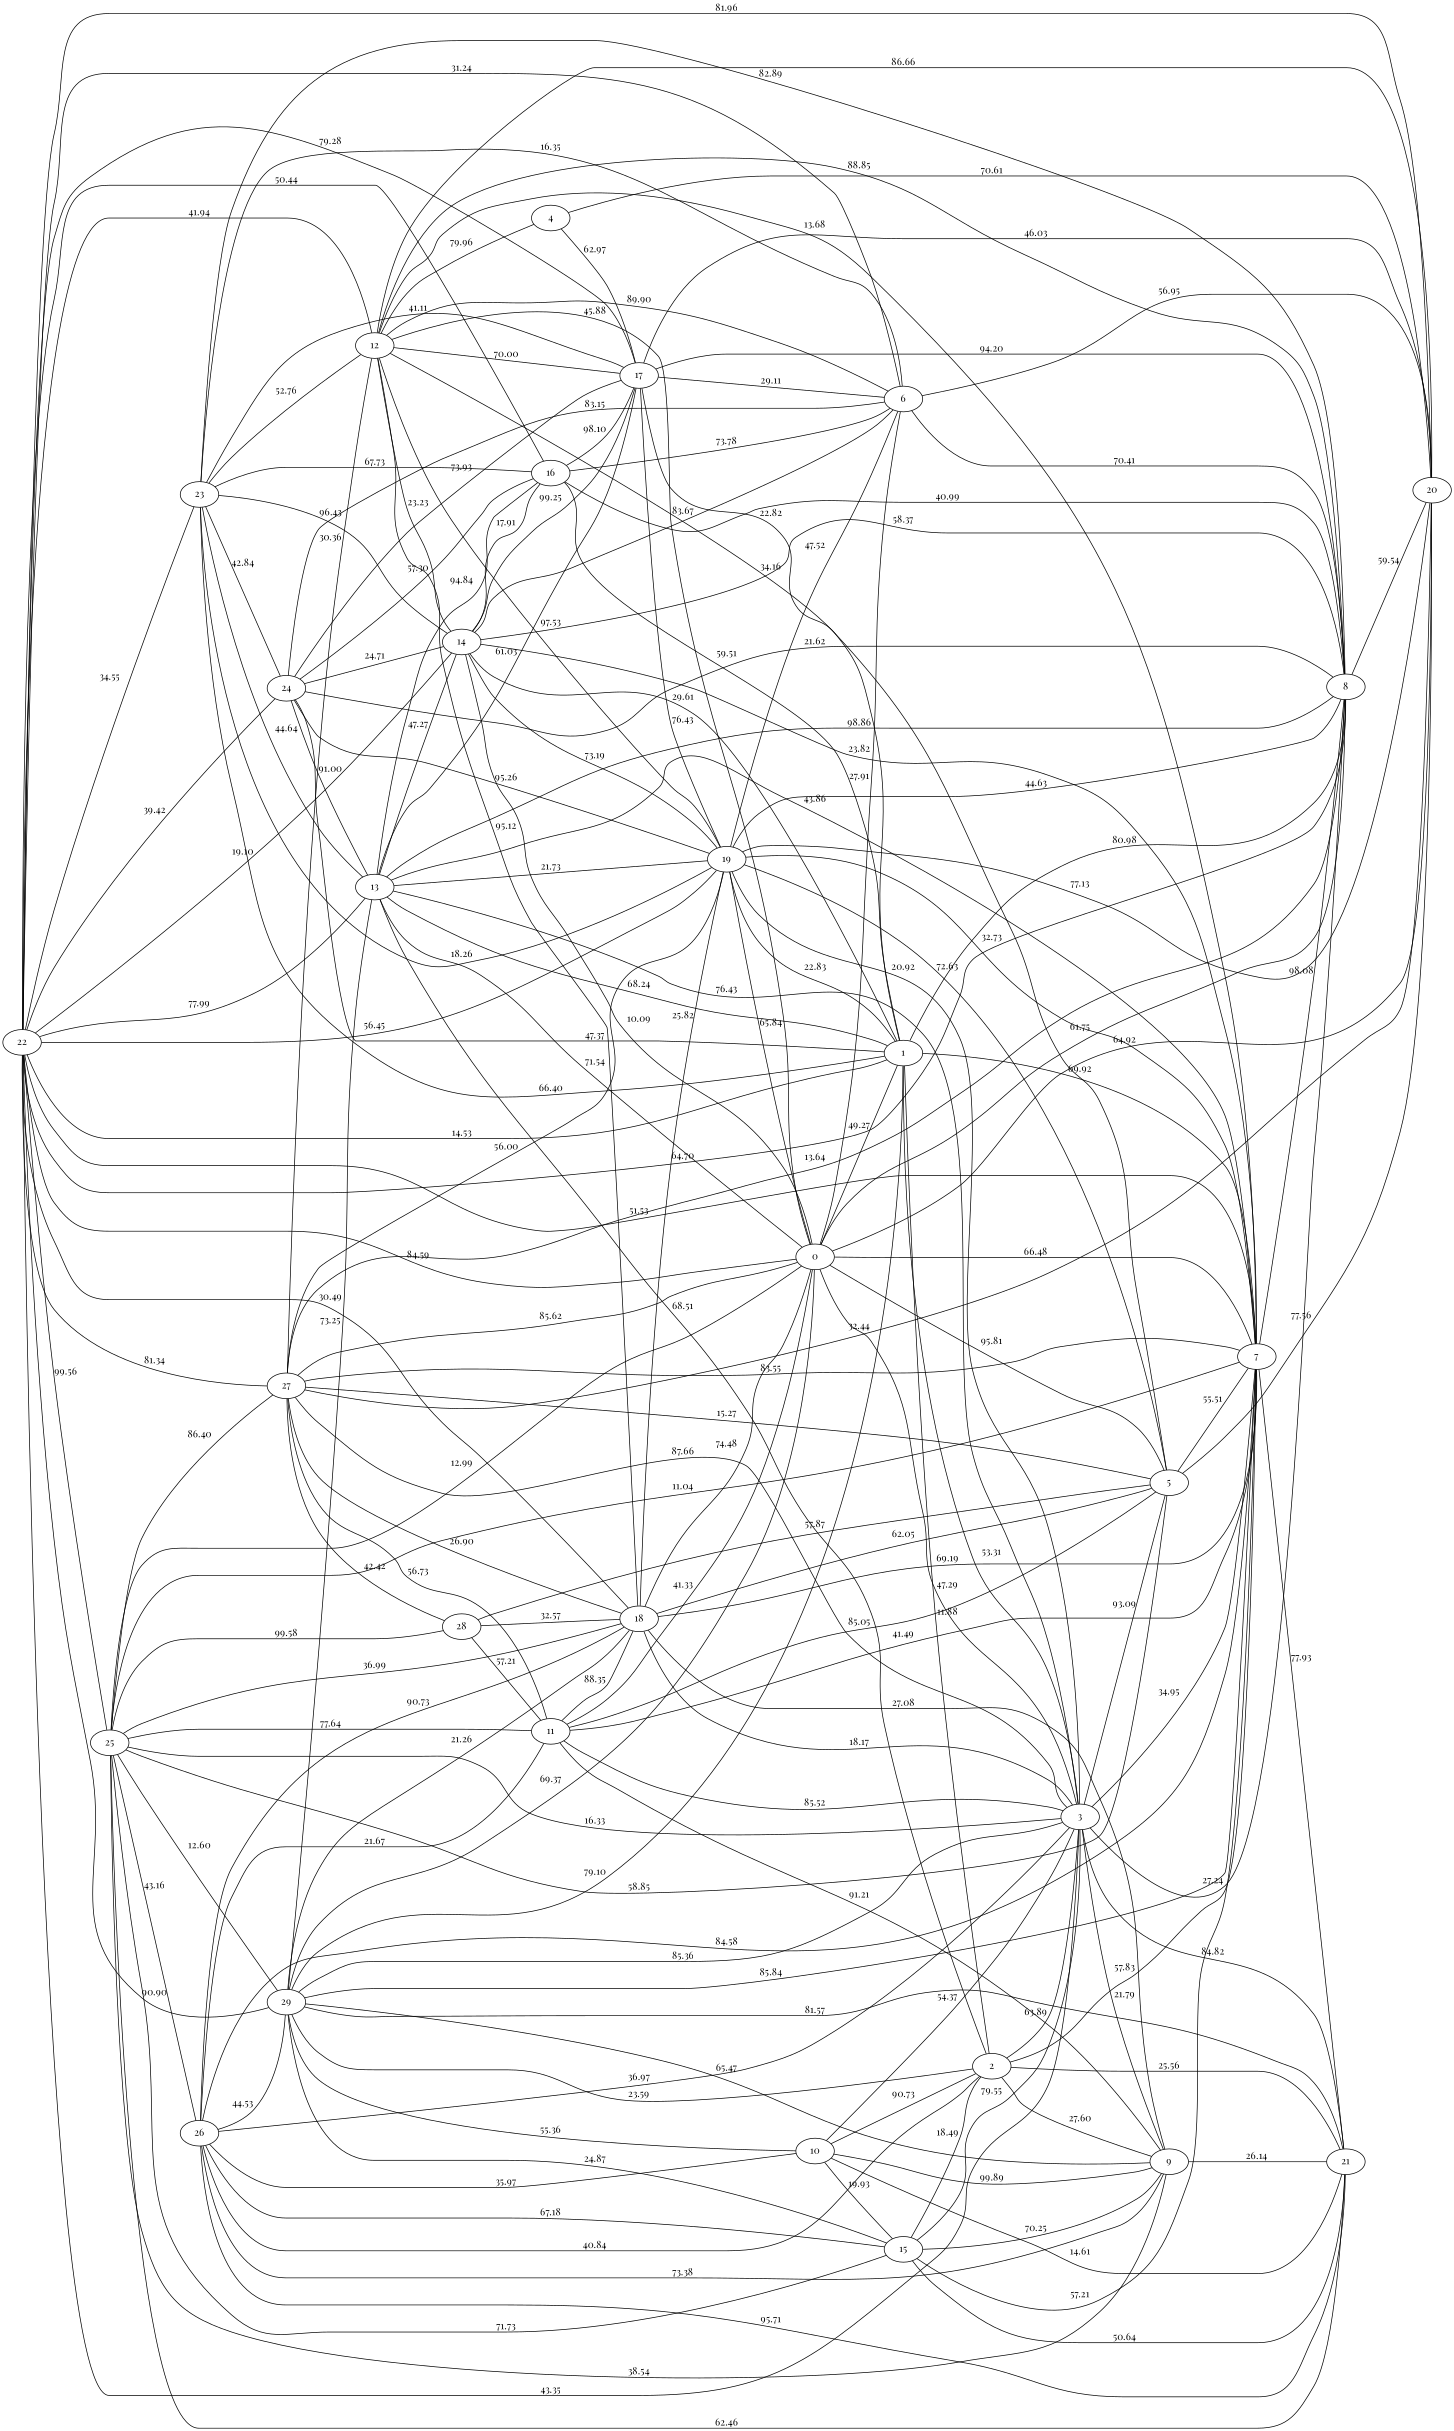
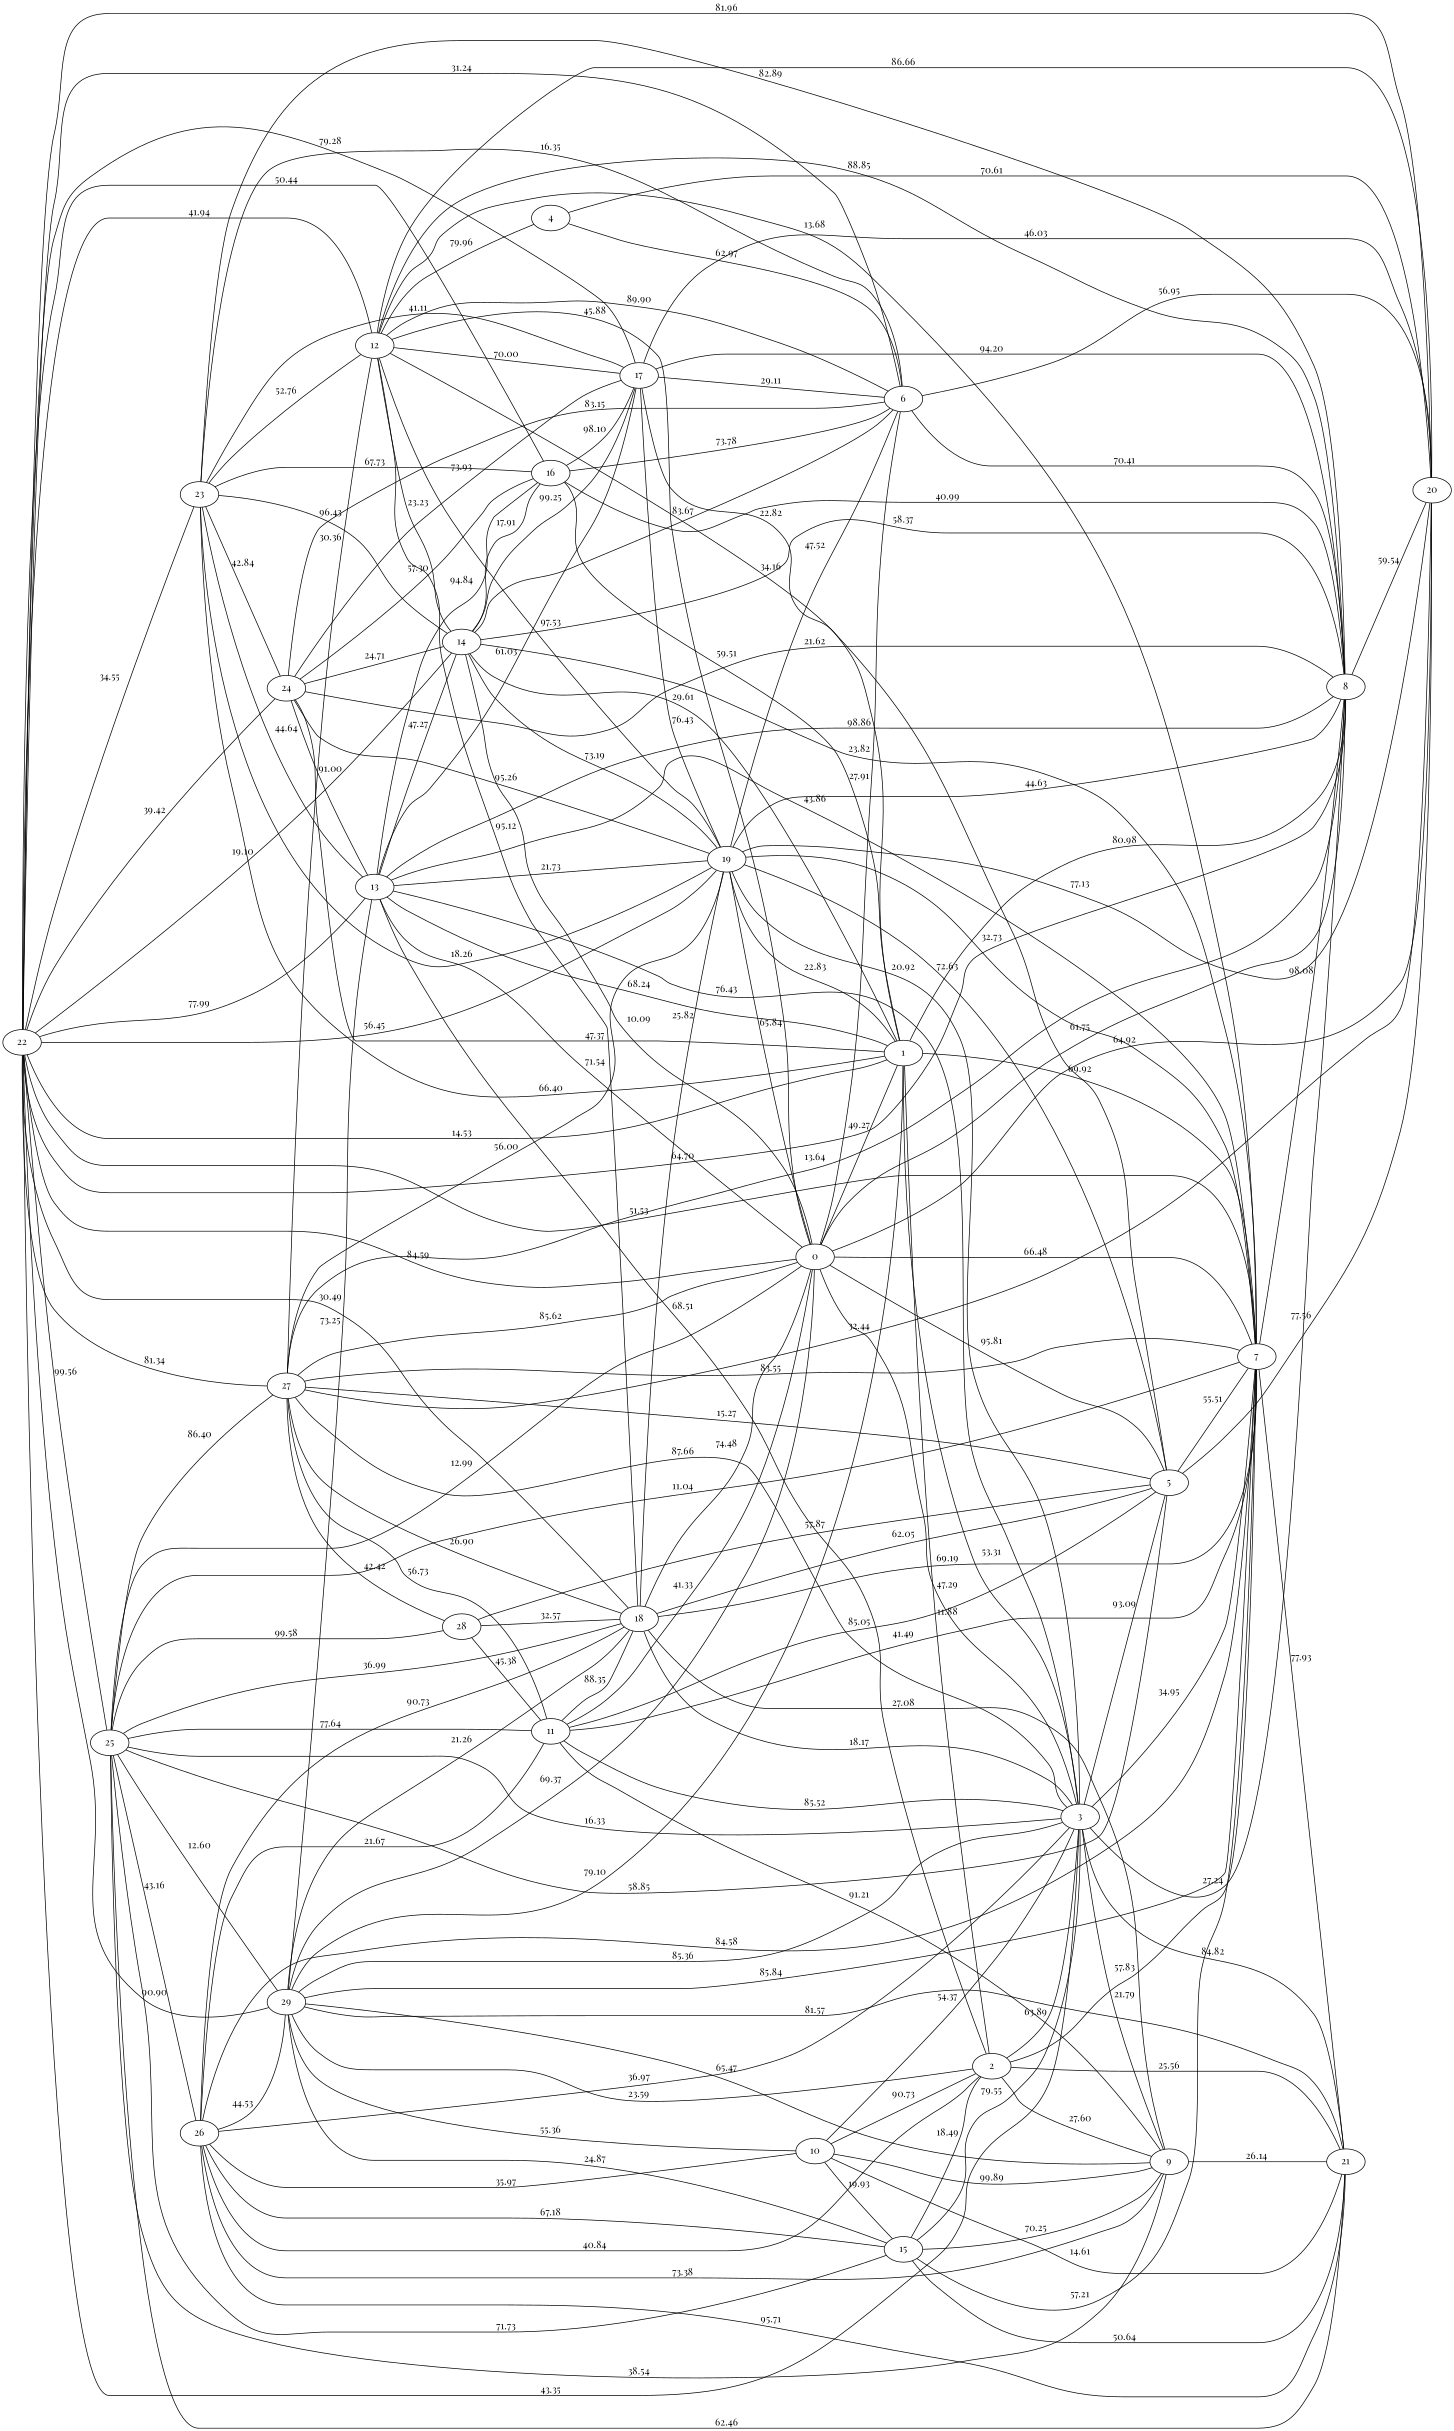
(609, 290) -> (763, 270)
(506, 1661) -> (506, 1661)
